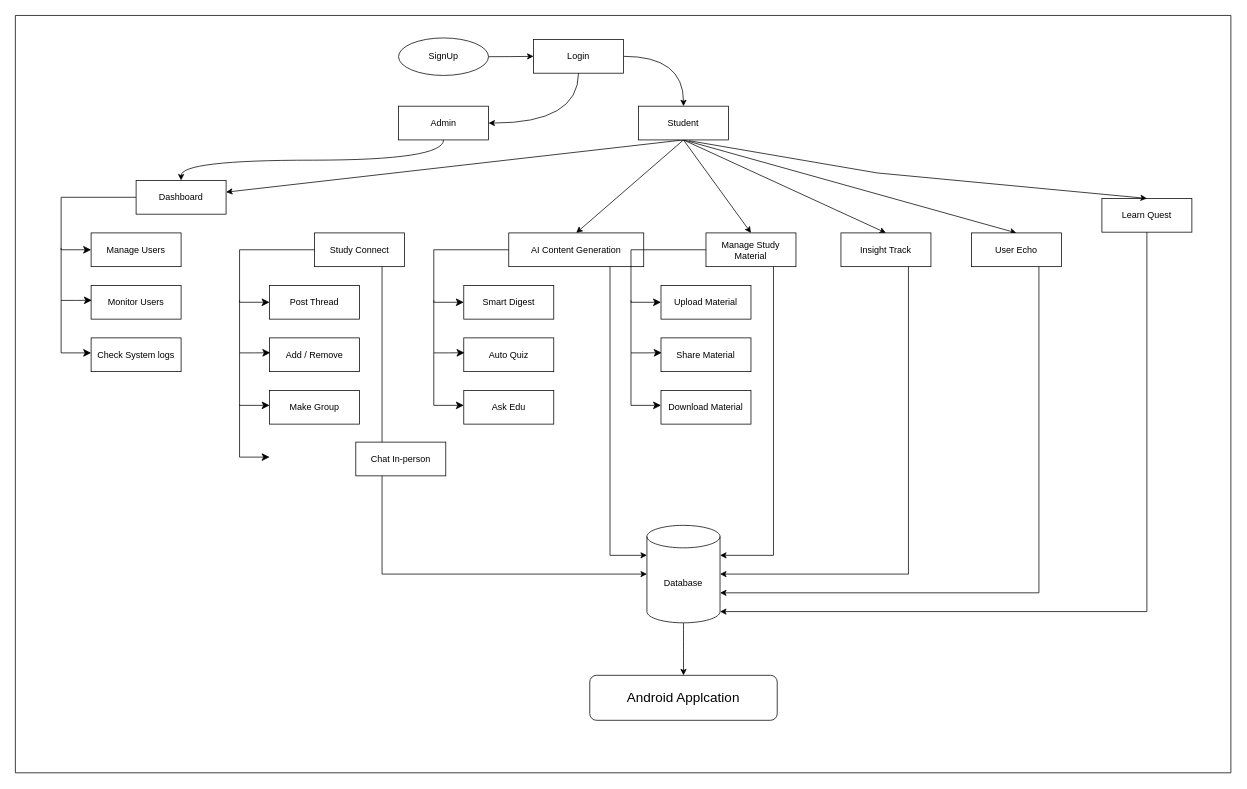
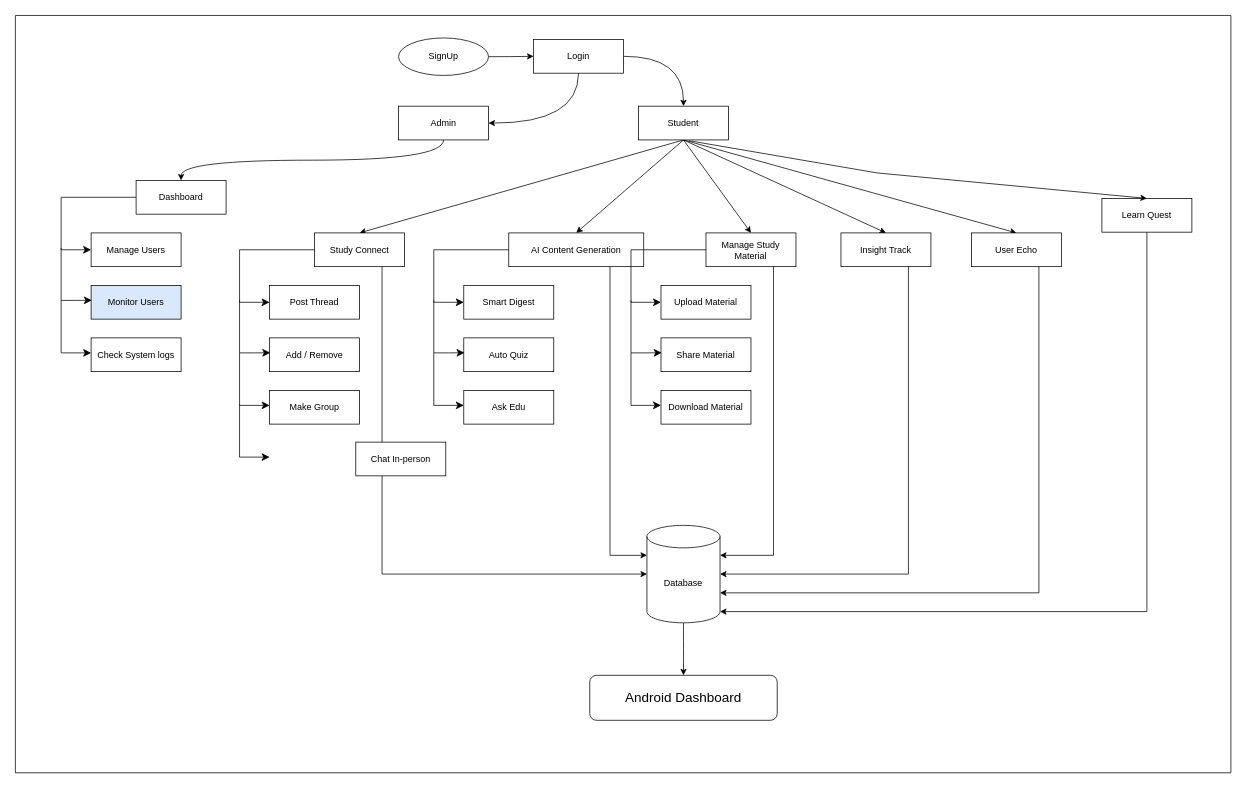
(455, 166) -> (520, 187)
(136, 302) -> (136, 302)
(684, 698) -> (684, 698)
